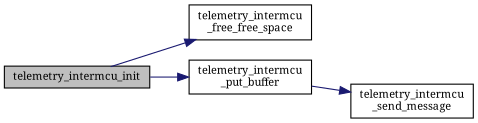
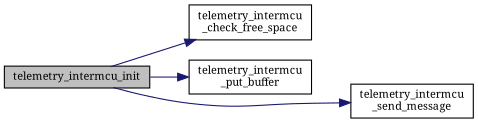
(250, 22) -> (250, 22)
(326, 88) -> (226, 106)
